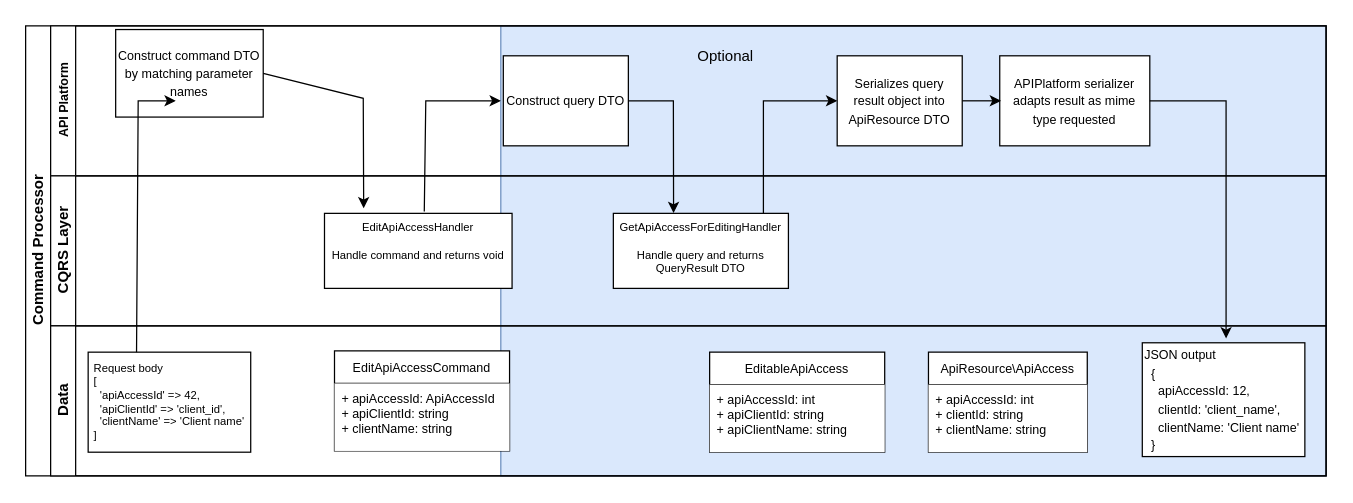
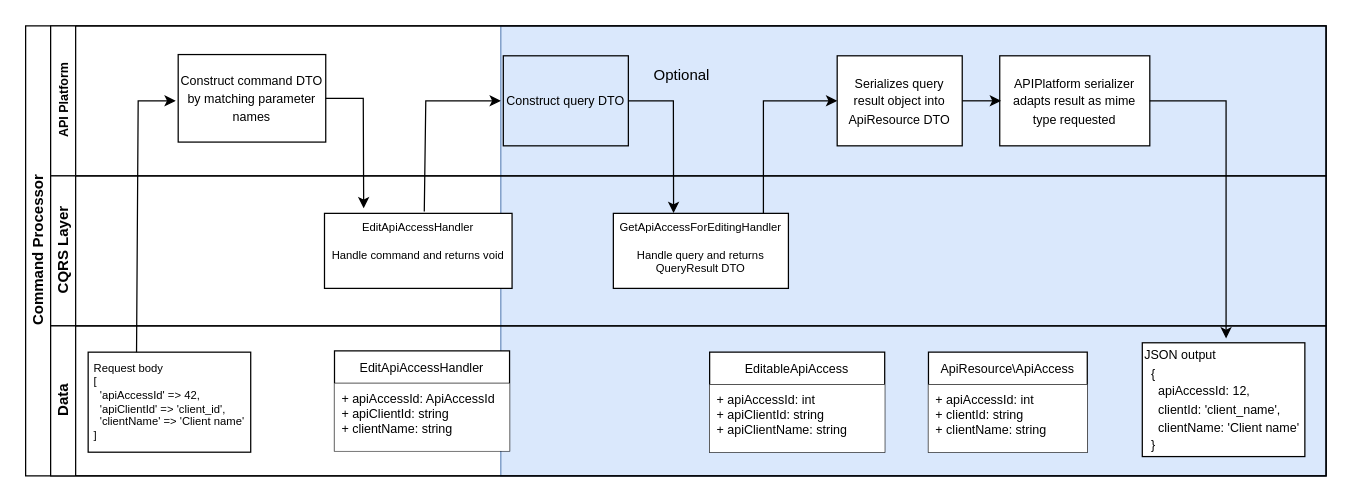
(726, 57) -> (682, 76)
(189, 73) -> (252, 98)
(566, 101) -> (566, 101)
(422, 367) -> (422, 367)
